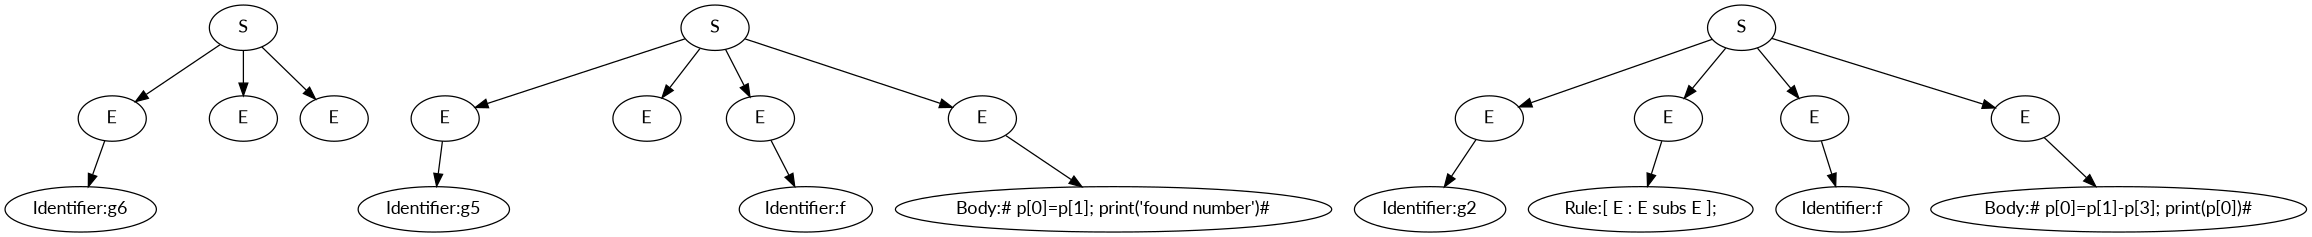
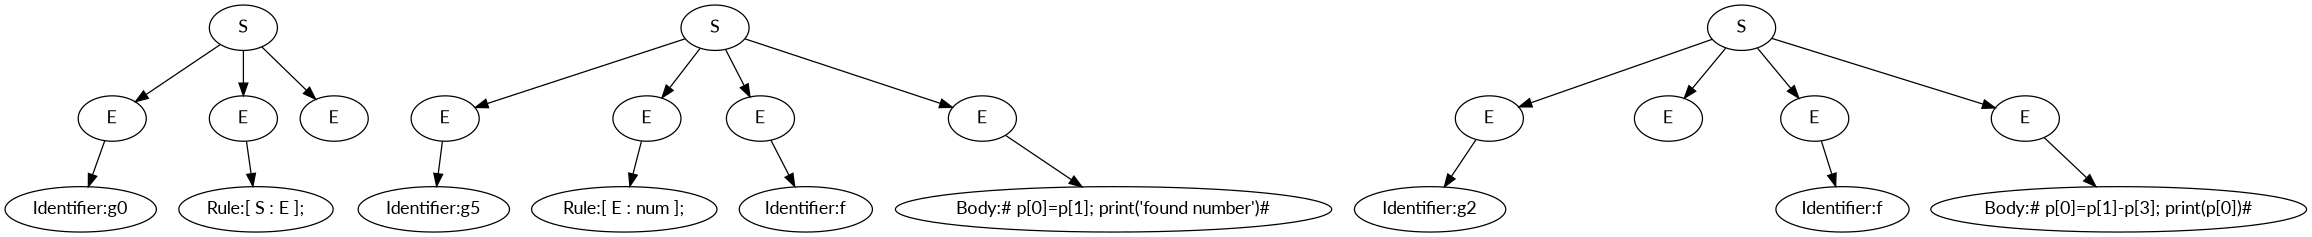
(81, 209) -> (81, 209)
none -> (256, 209)
none -> (624, 209)
(1641, 209) -> none
